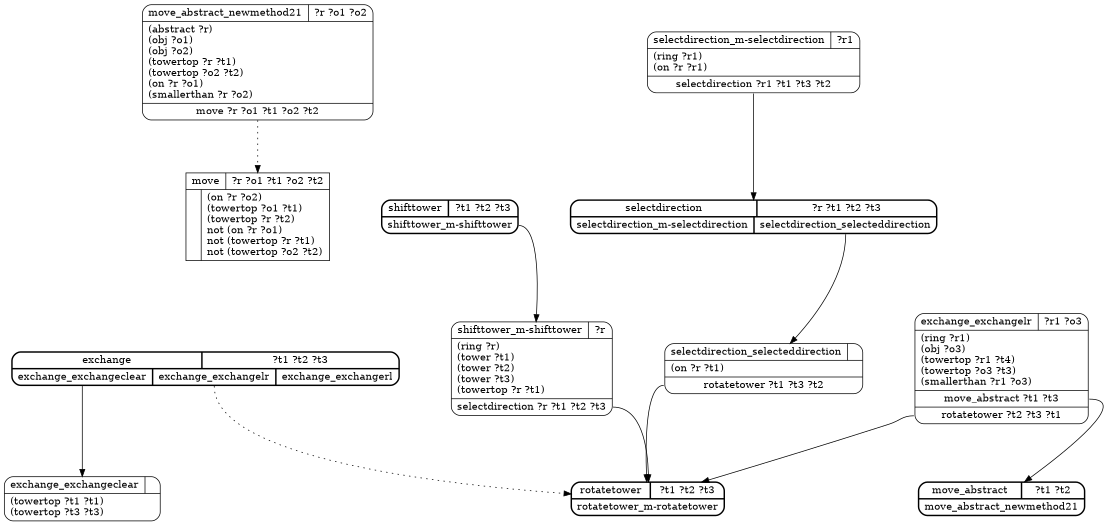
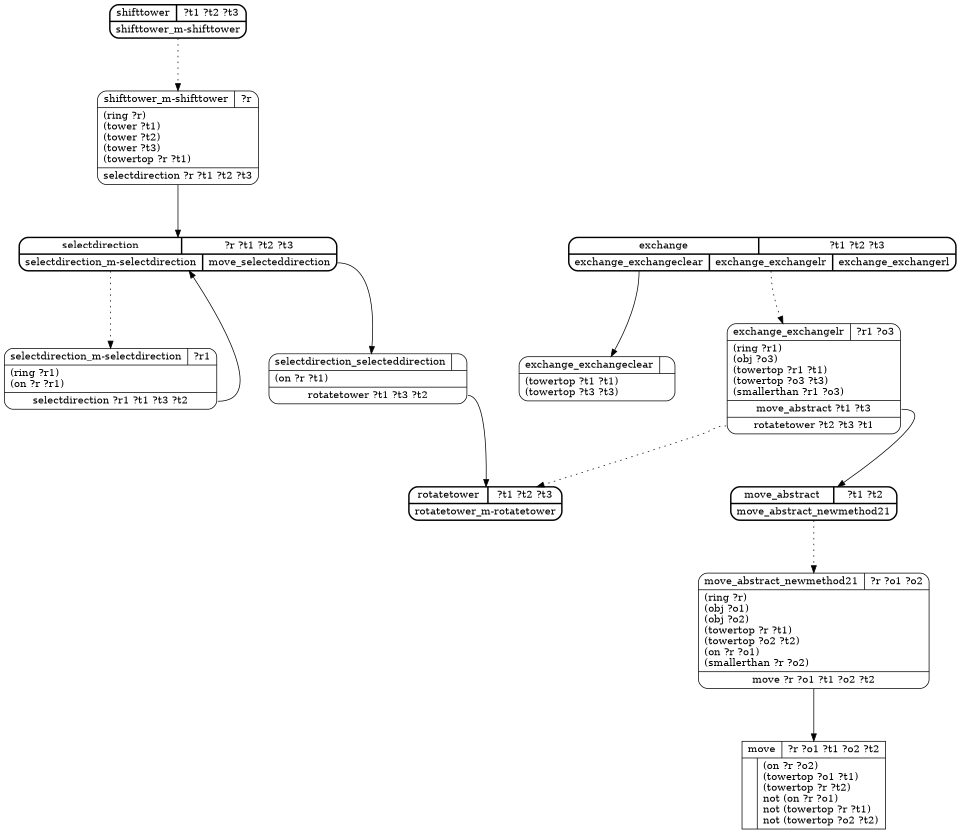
(181, 29) -> (726, 598)
(258, 143) -> (814, 711)
(845, 225) -> (270, 262)
(537, 267) -> (178, 61)
none -> (111, 306)
(968, 360) -> (780, 370)
(642, 433) -> (178, 207)
(812, 449) -> (635, 456)
(375, 470) -> (774, 294)
none -> (814, 543)
